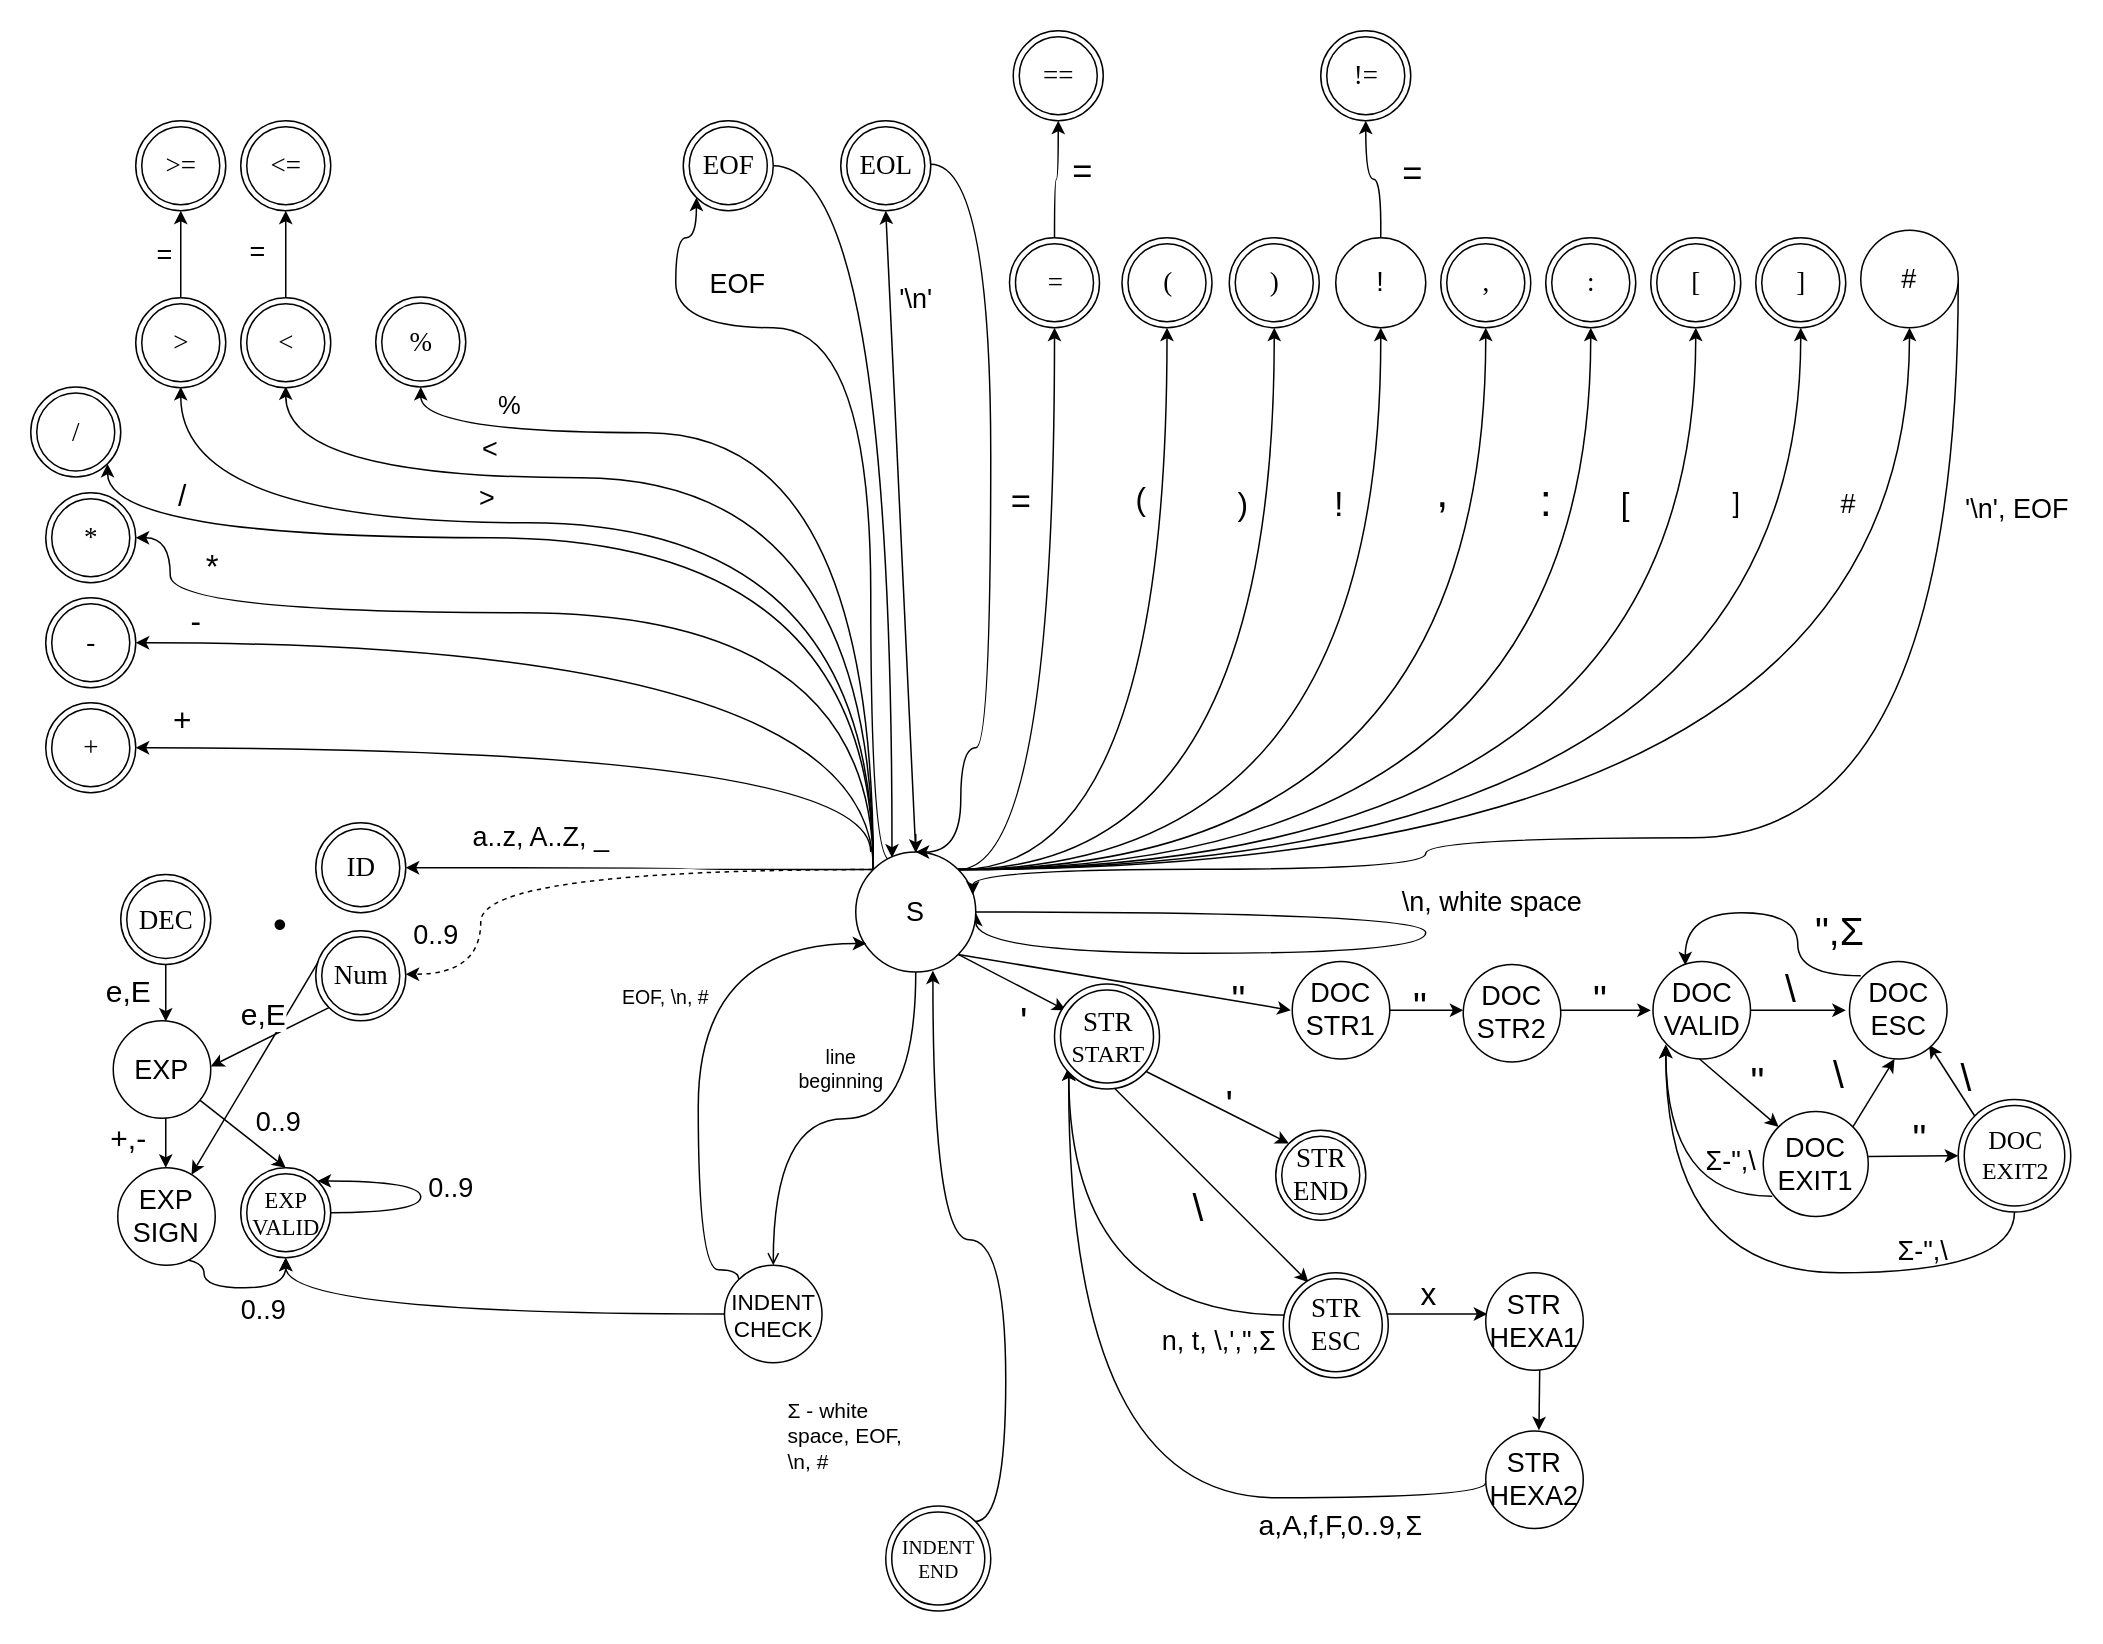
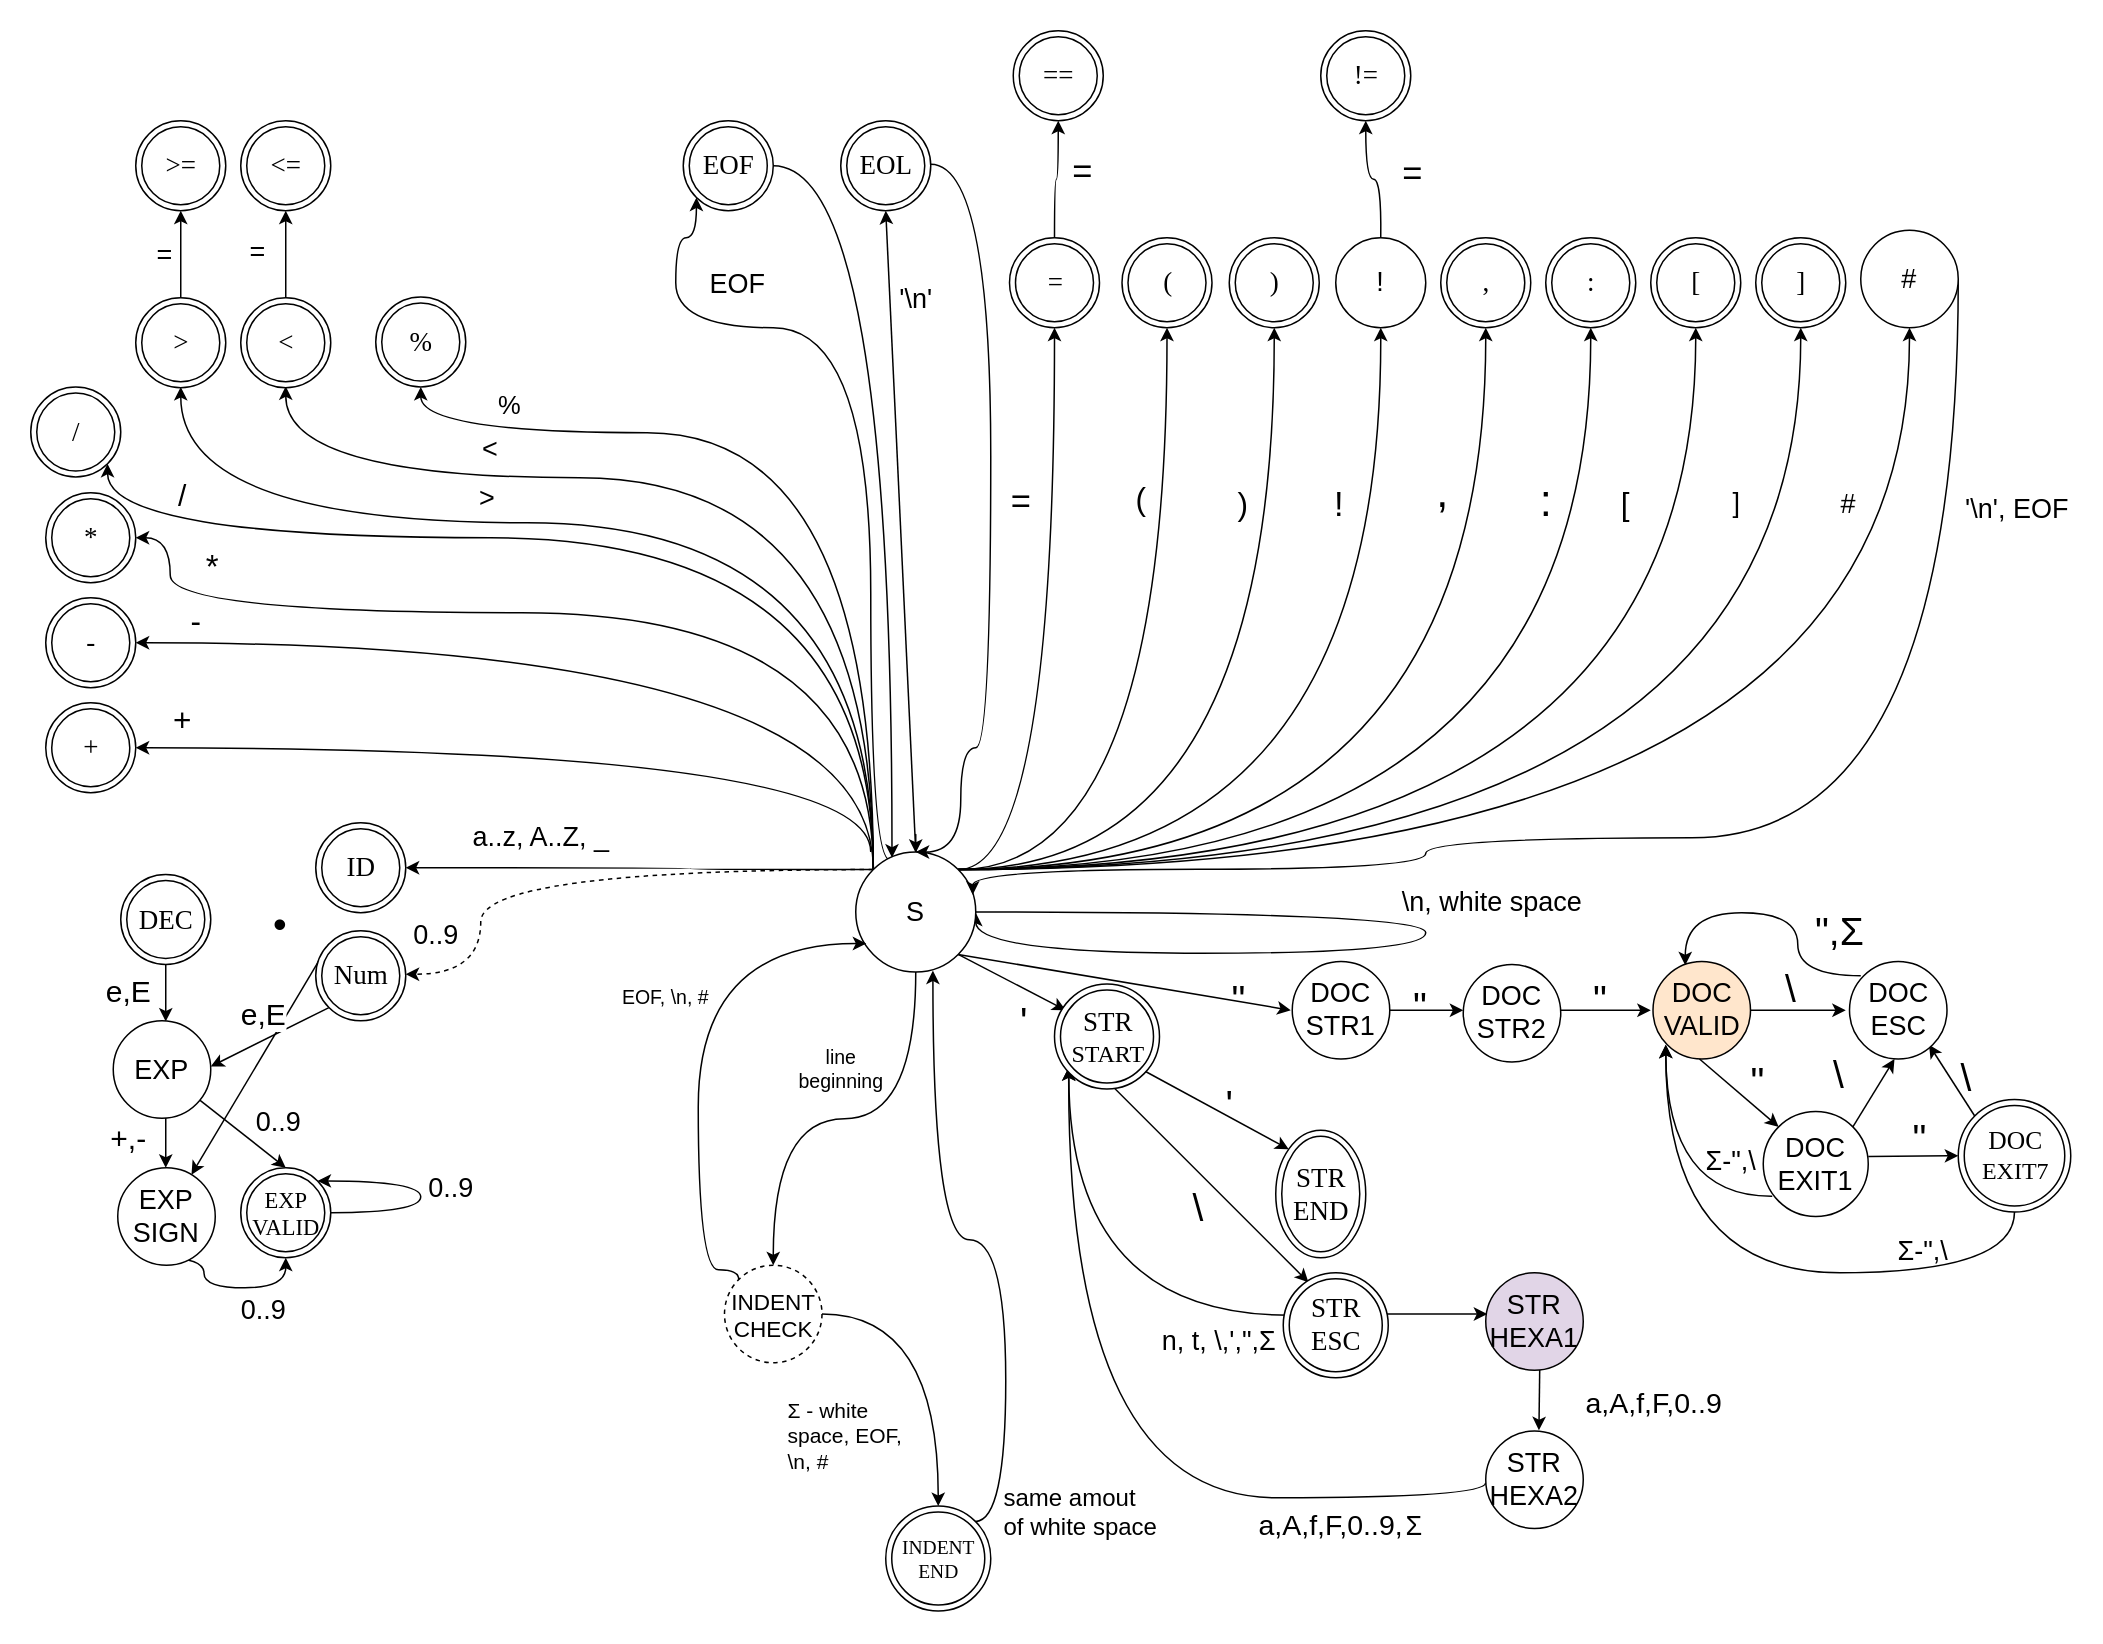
(1702, 1010) -> (1702, 1010)
(2016, 1156) -> (2016, 1156)
(1321, 1175) -> (1321, 1194)
(773, 1255) -> (773, 1254)
(1441, 1288) -> none
(502, 1310) -> (918, 1377)
(773, 1314) -> (773, 1314)
(1535, 1322) -> (1535, 1322)
none -> (1666, 1399)
none -> (1091, 1525)
